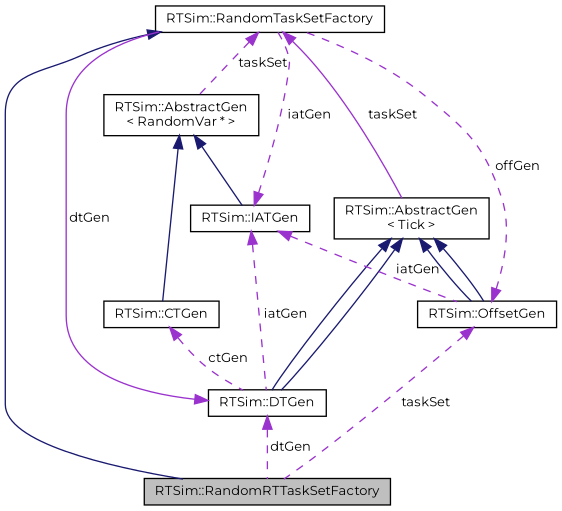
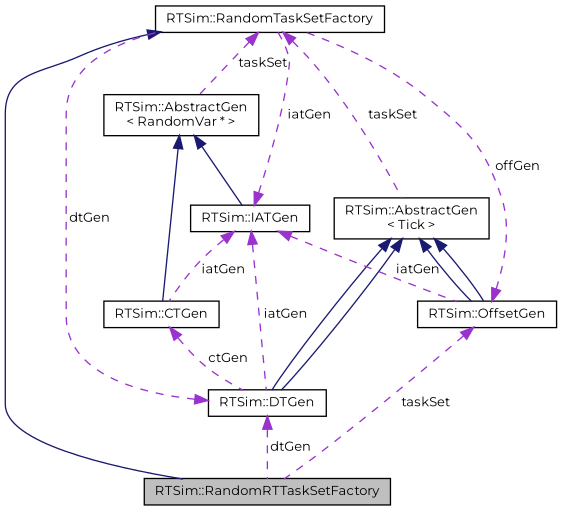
(353, 116) -> (353, 116)
(66, 232) -> (66, 232)
none -> (193, 268)
